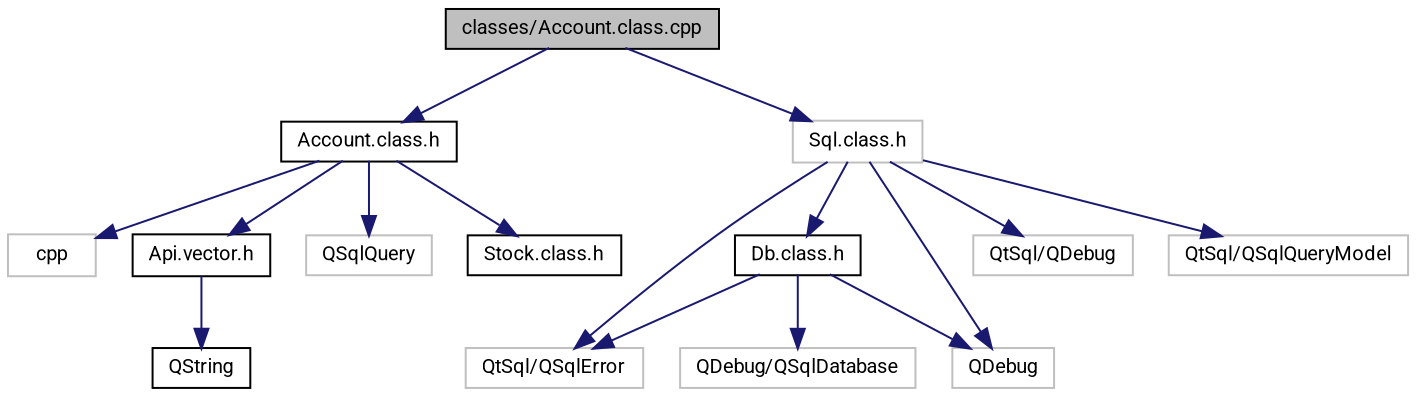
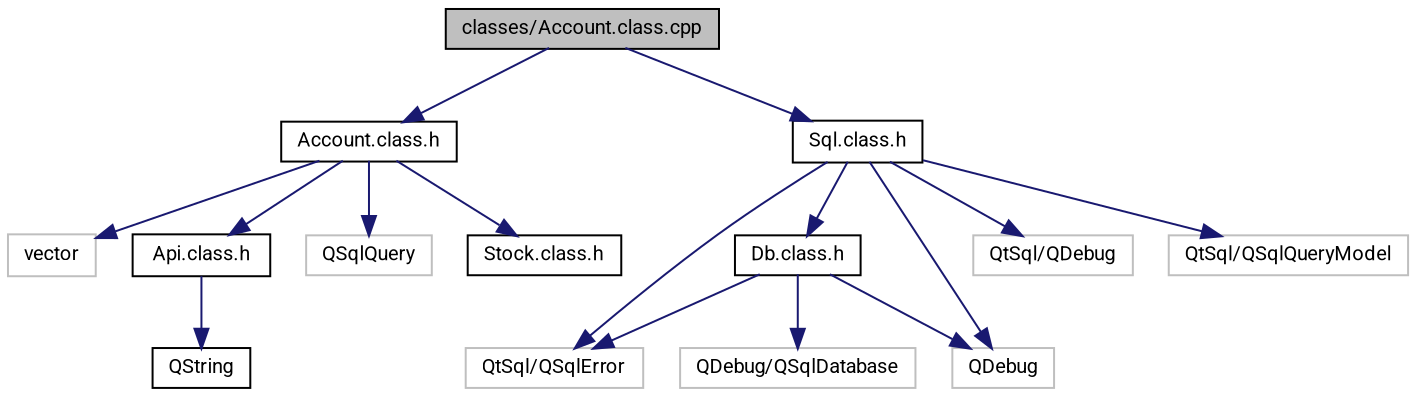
(858, 142) -> (858, 142)
(52, 255) -> (52, 255)
(201, 255) -> (201, 255)
